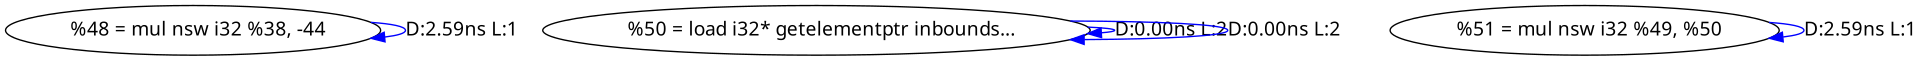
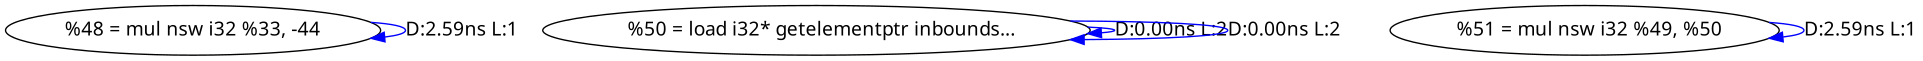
(193, 30) -> (193, 30)
